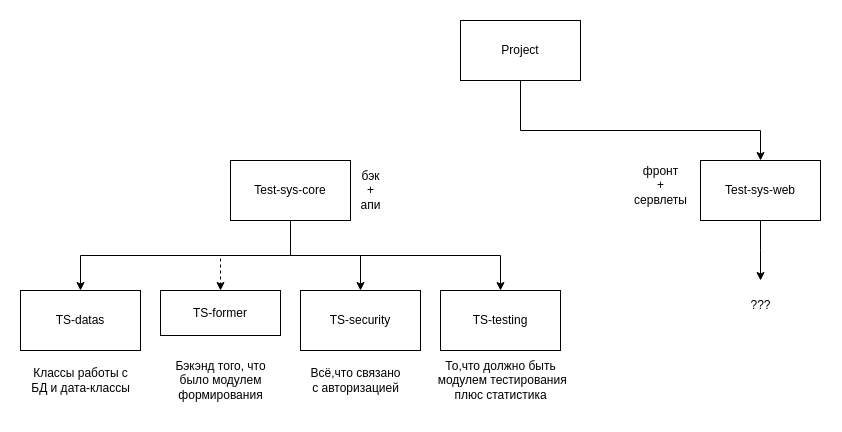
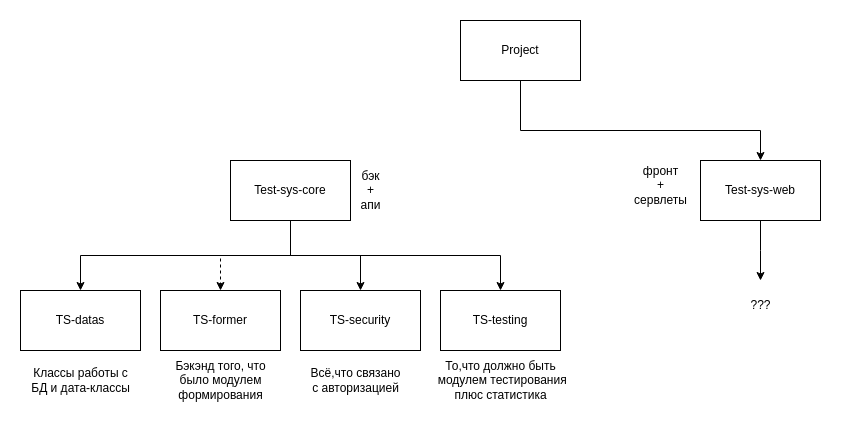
(221, 313) -> (221, 321)
